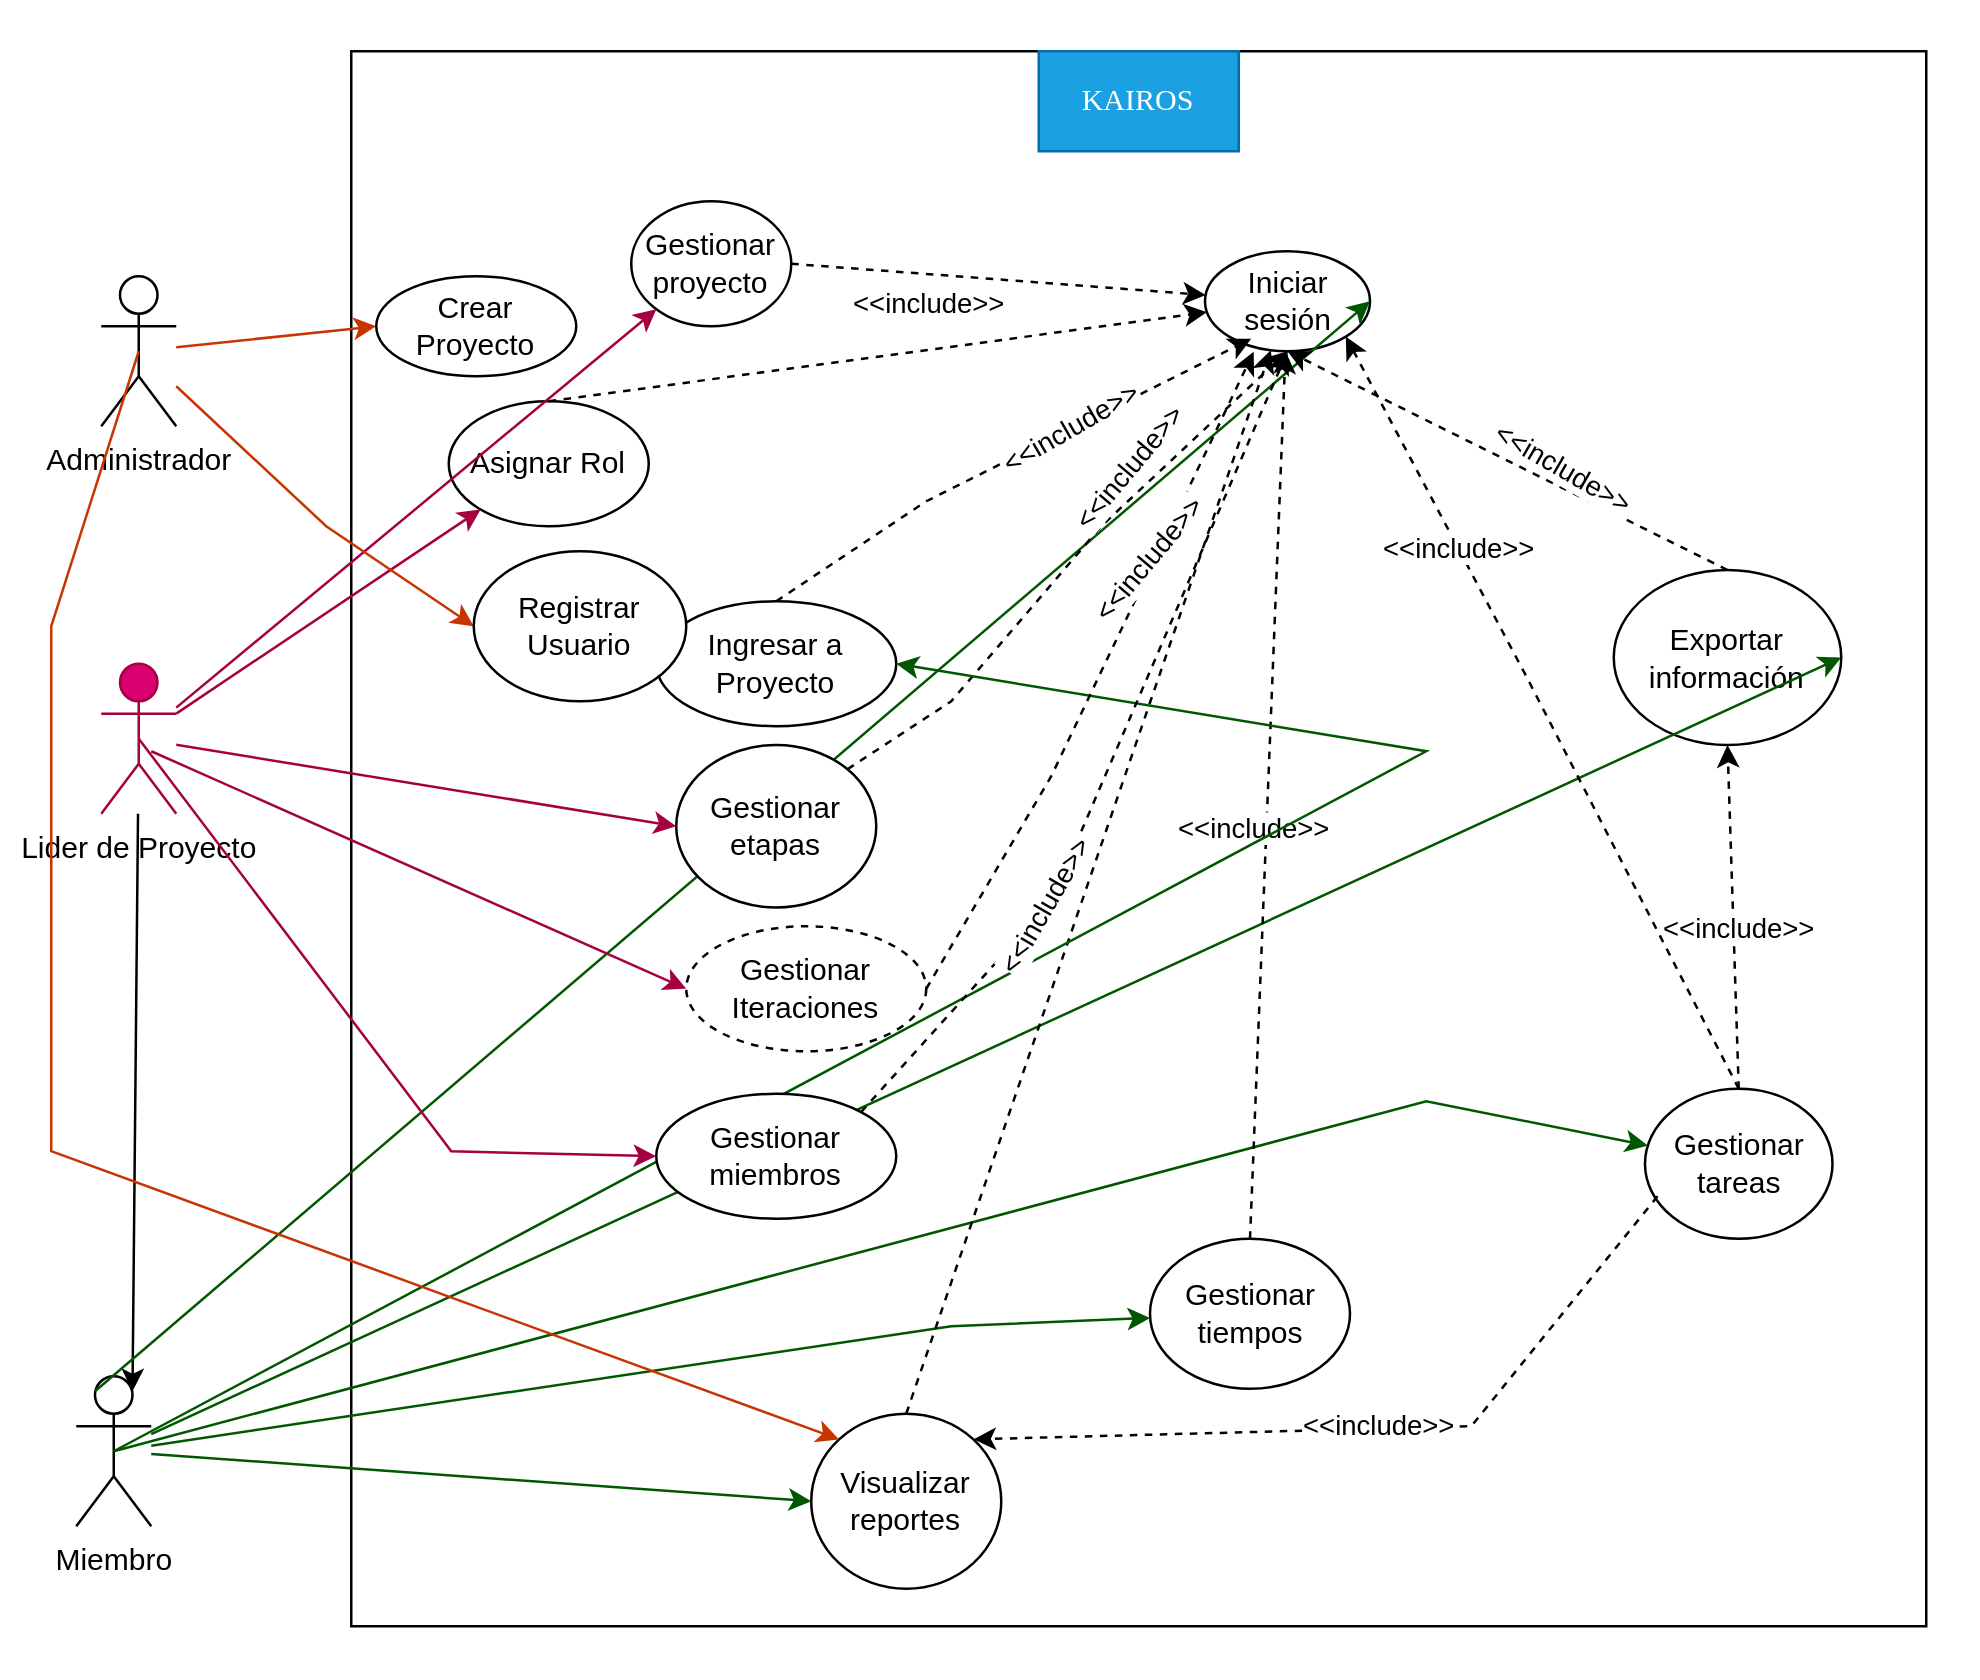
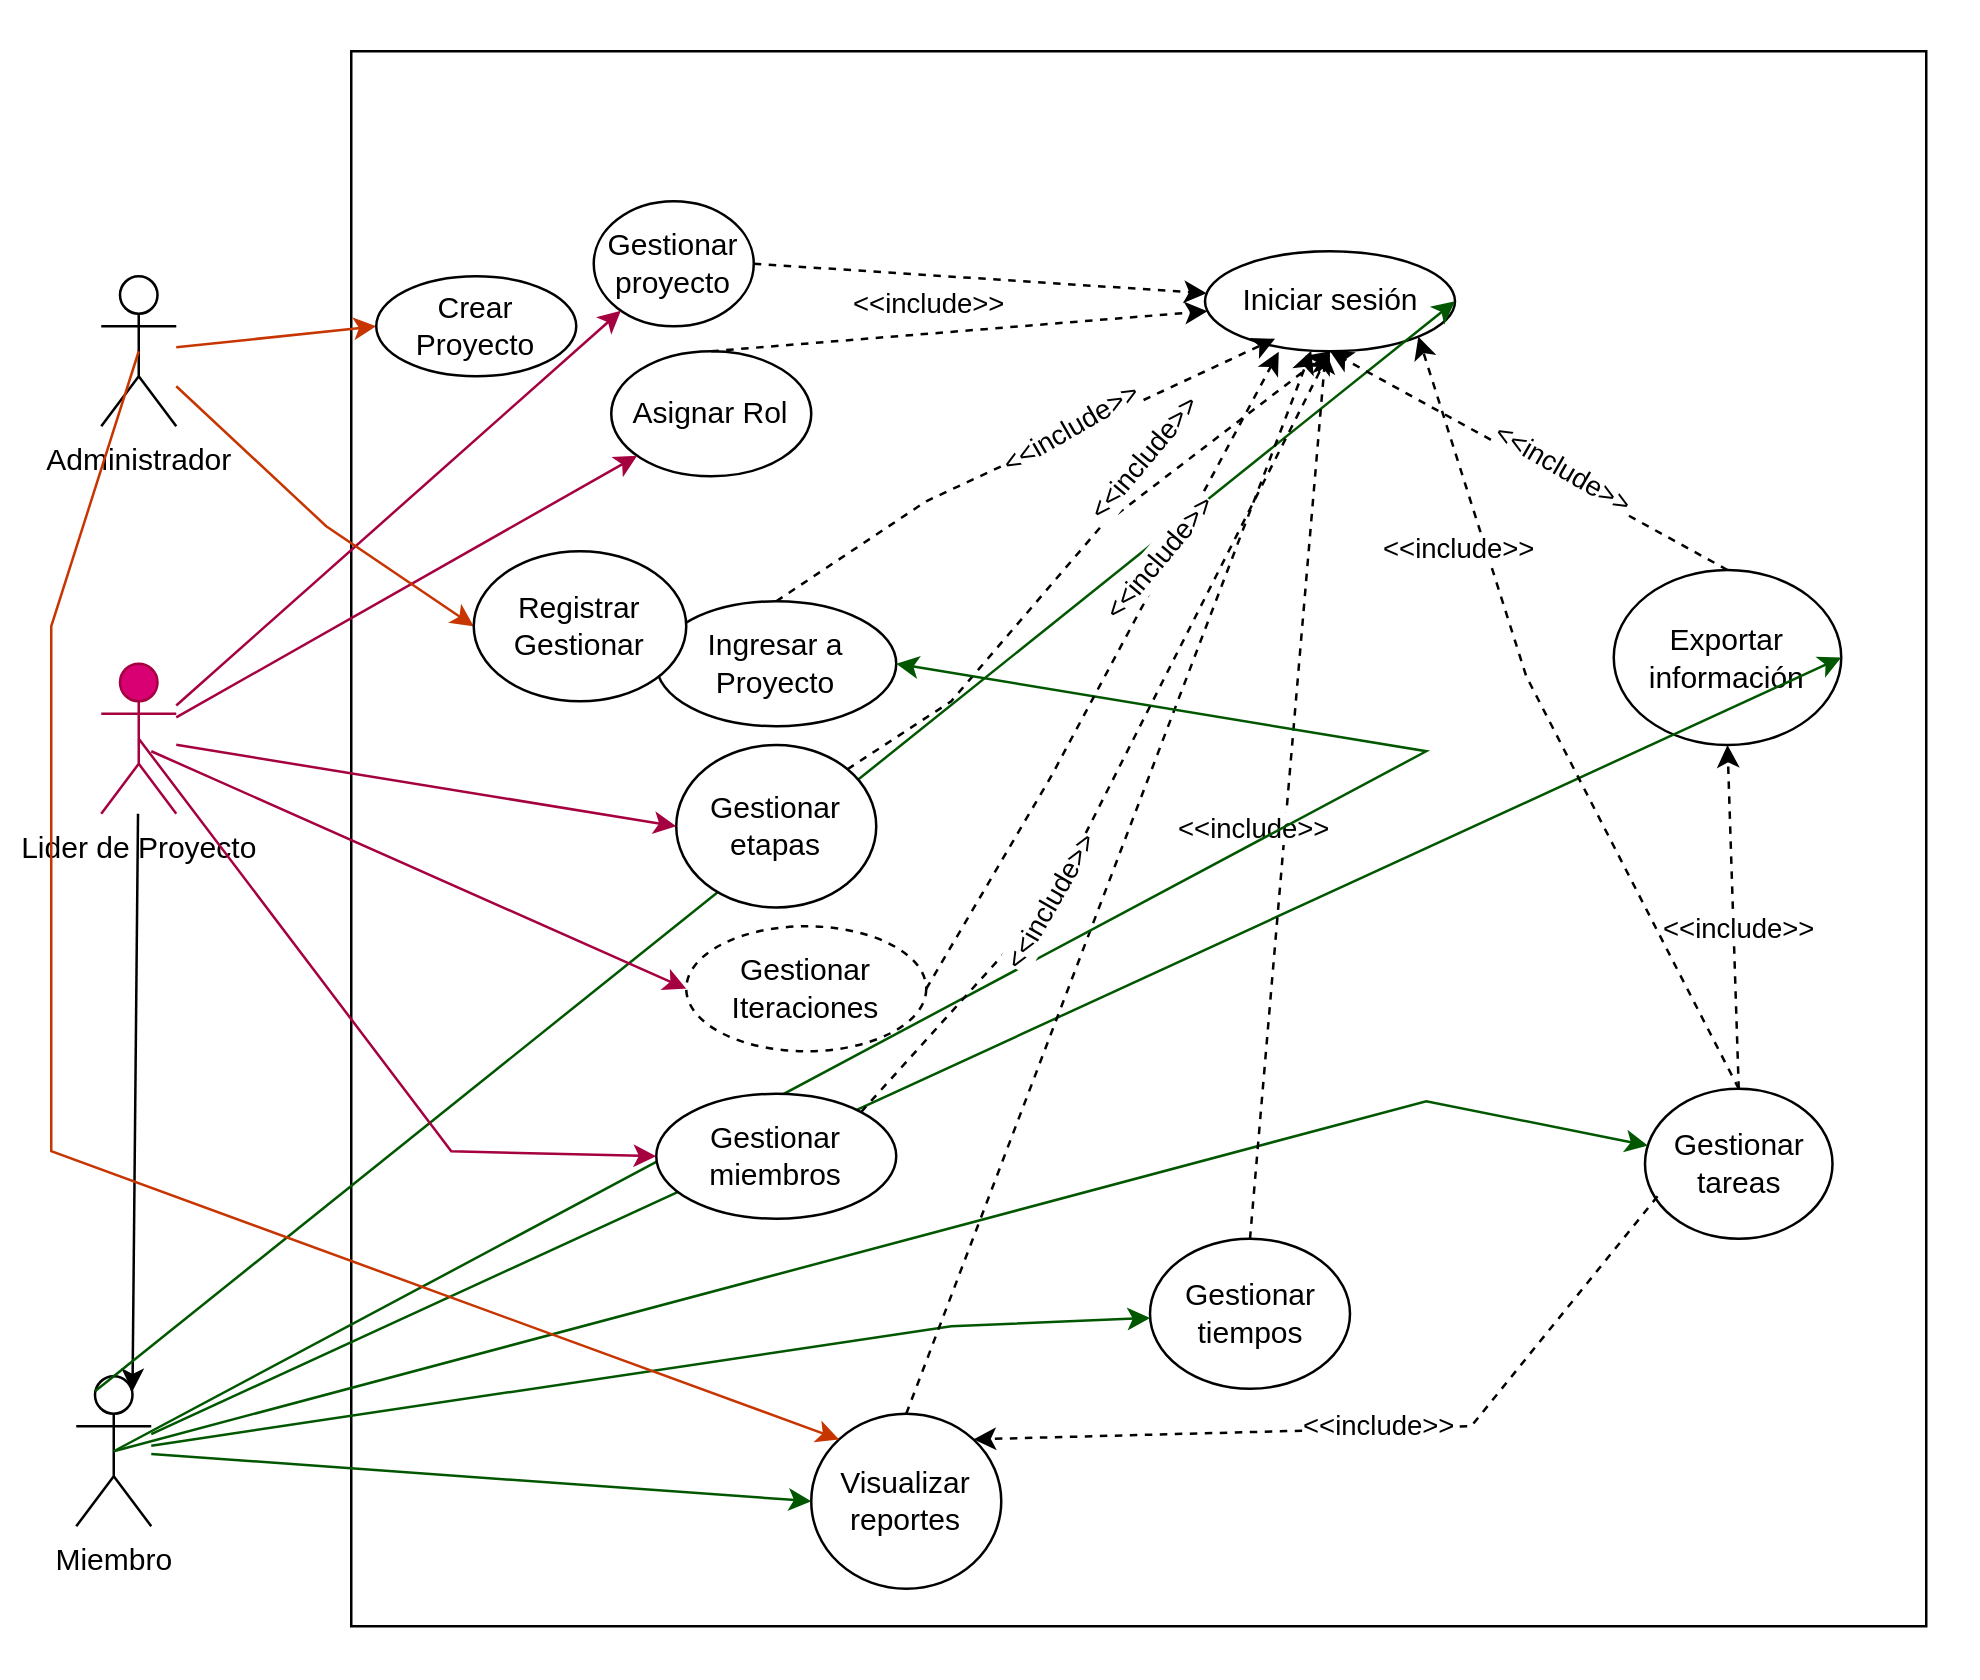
(1139, 101) -> none
(711, 264) -> (674, 264)
(1288, 301) -> (1330, 301)
(549, 464) -> (711, 414)
(580, 626) -> (580, 626)
